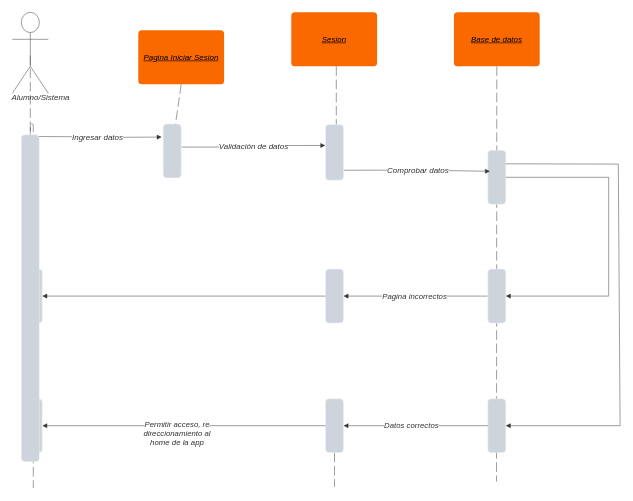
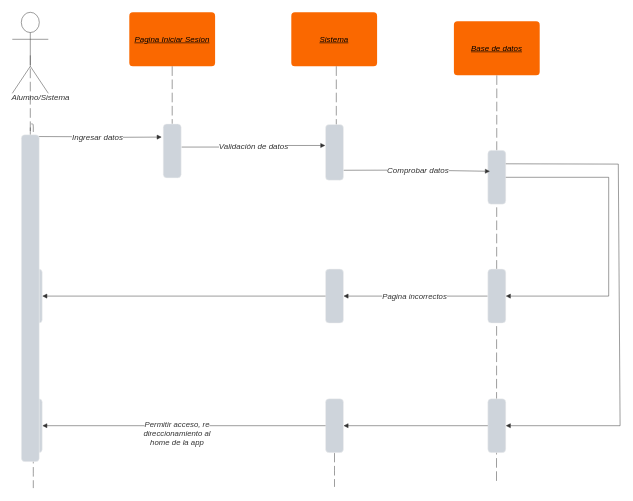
(334, 39) -> (334, 39)
(497, 39) -> (497, 48)
(181, 57) -> (172, 39)
(422, 429) -> none
